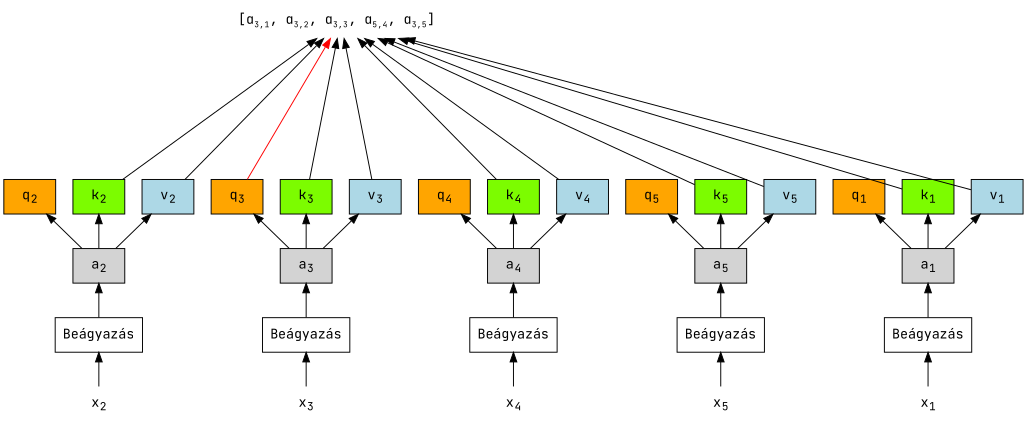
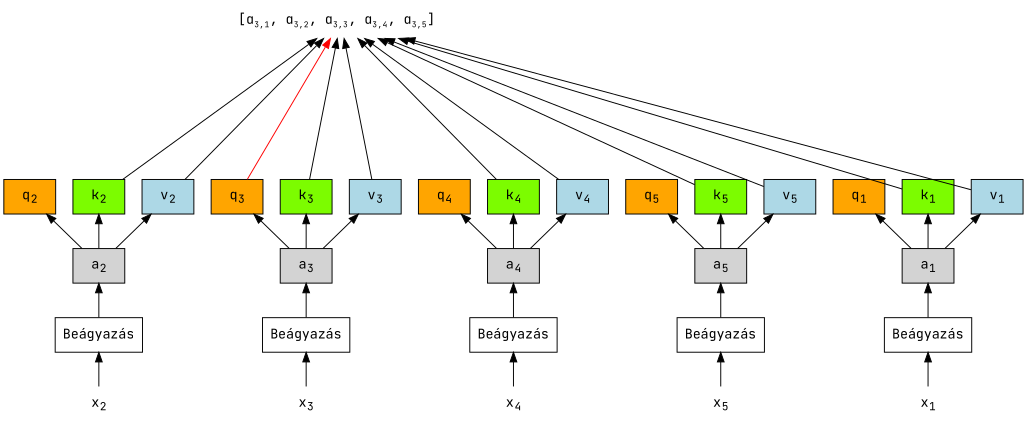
(380, 21) -> (380, 21)
